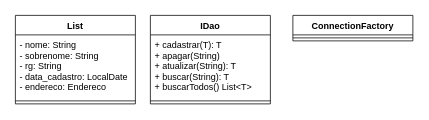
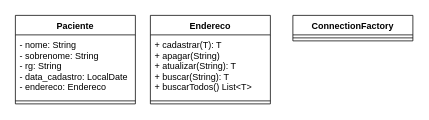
(75, 26) -> (75, 26)
(210, 26) -> (210, 26)
